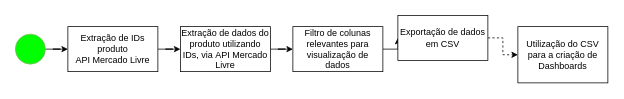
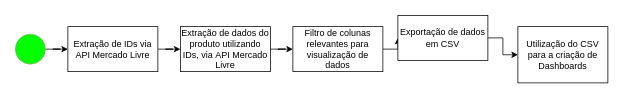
(503, 43) -> (503, 43)
(113, 49) -> (113, 49)
